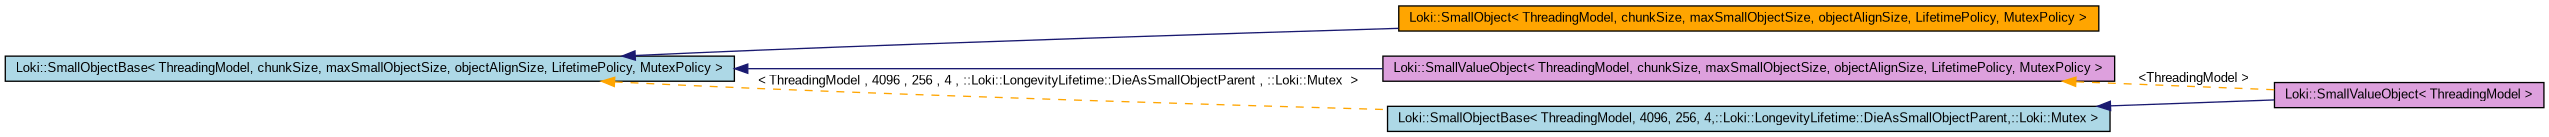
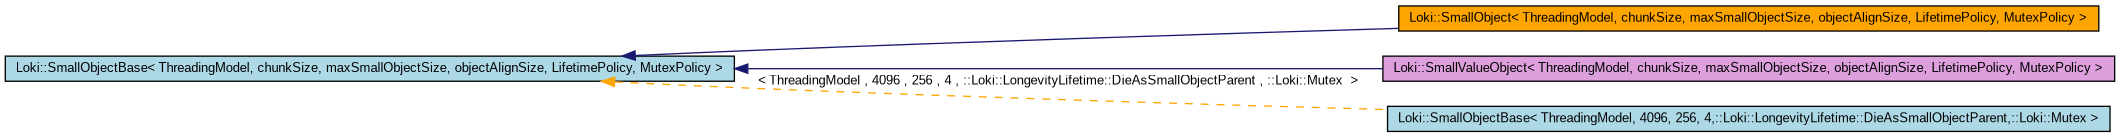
(2409, 95) -> none
